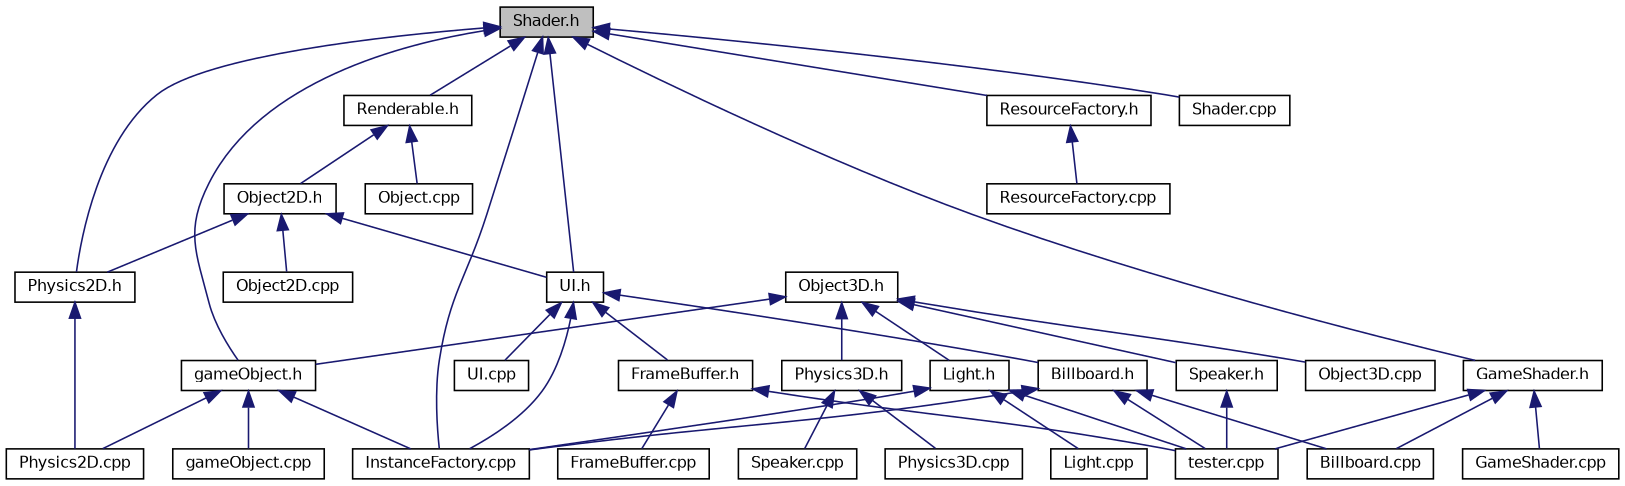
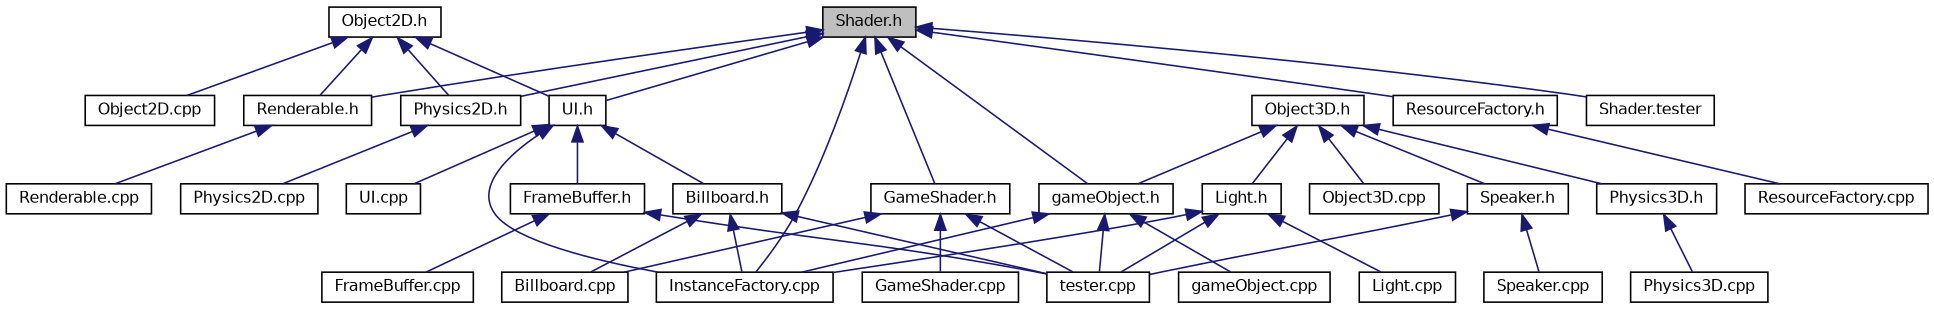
(1235, 110) -> (1650, 110)
(337, 159) -> (341, 72)
(419, 199) -> (79, 199)
(155, 423) -> (1101, 251)
(815, 429) -> (1533, 251)
